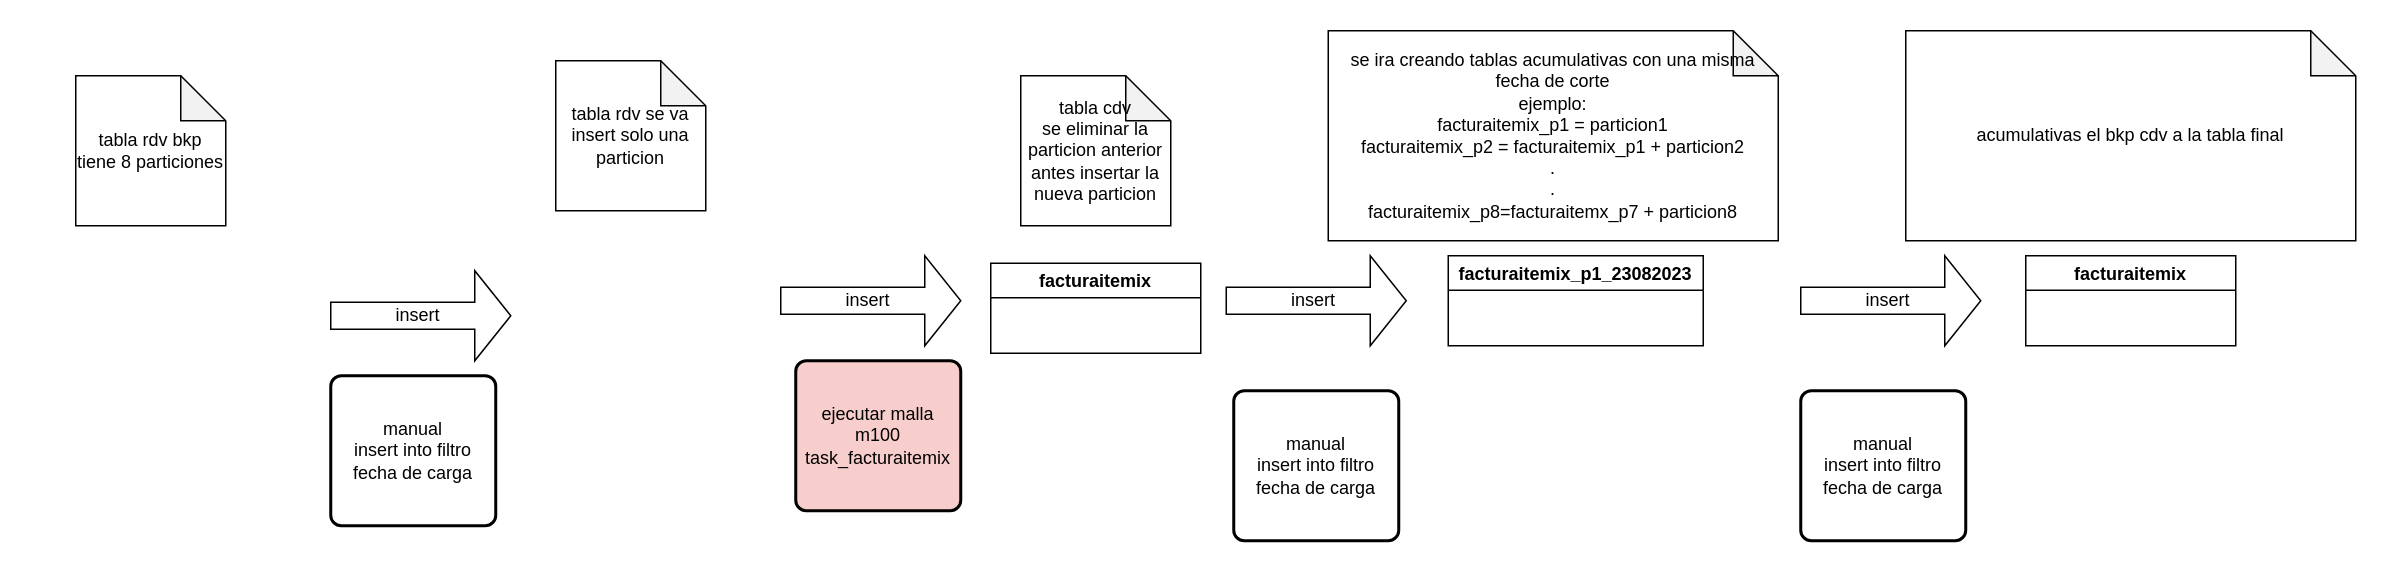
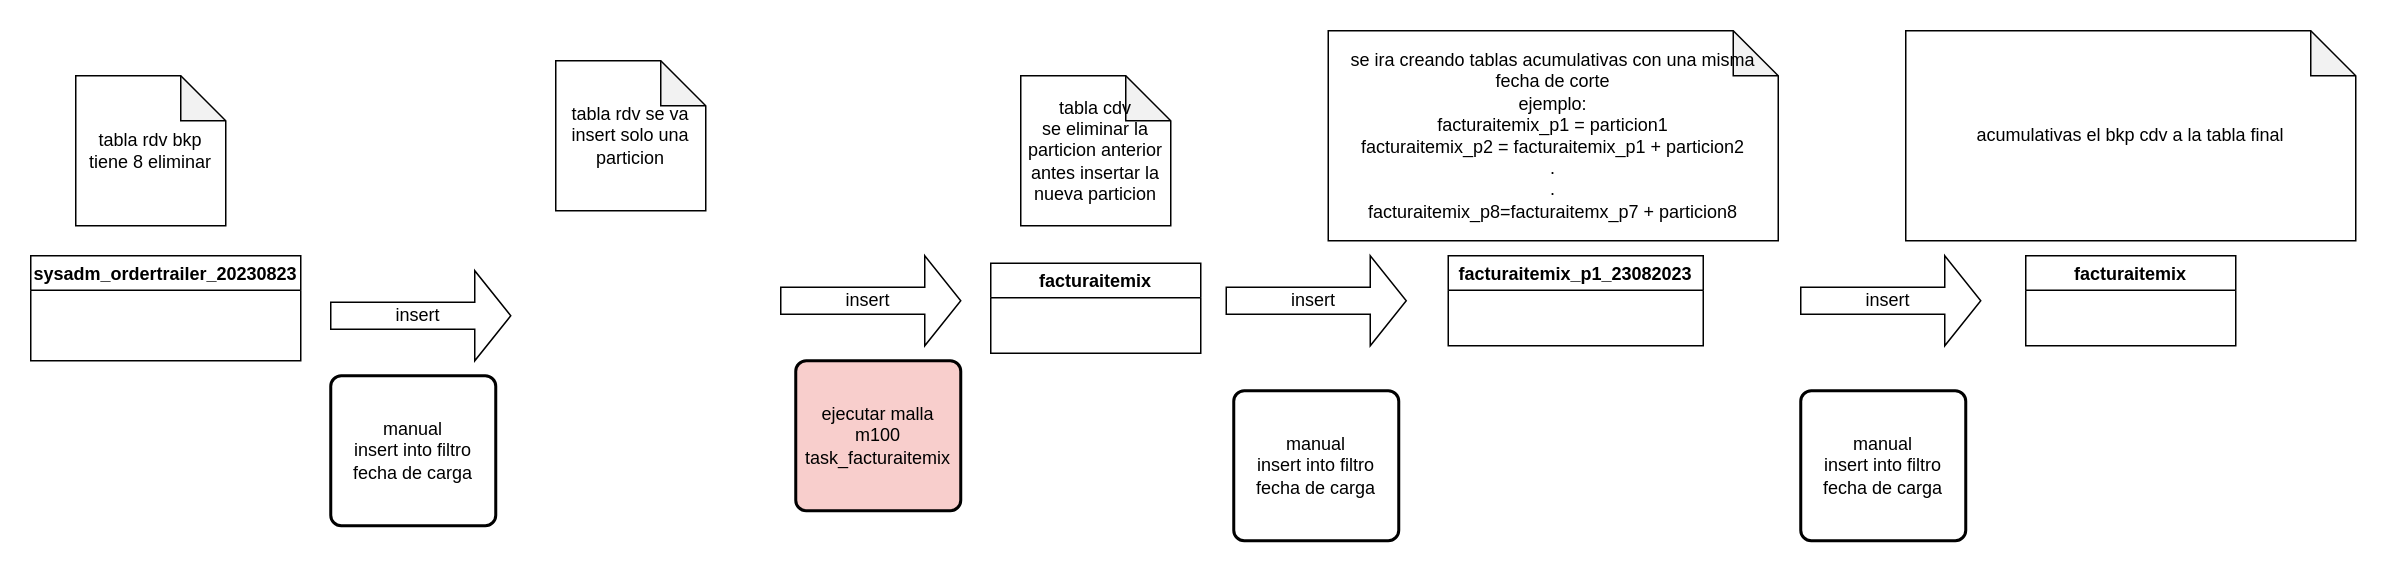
(151, 151) -> (151, 151)
none -> (166, 308)
